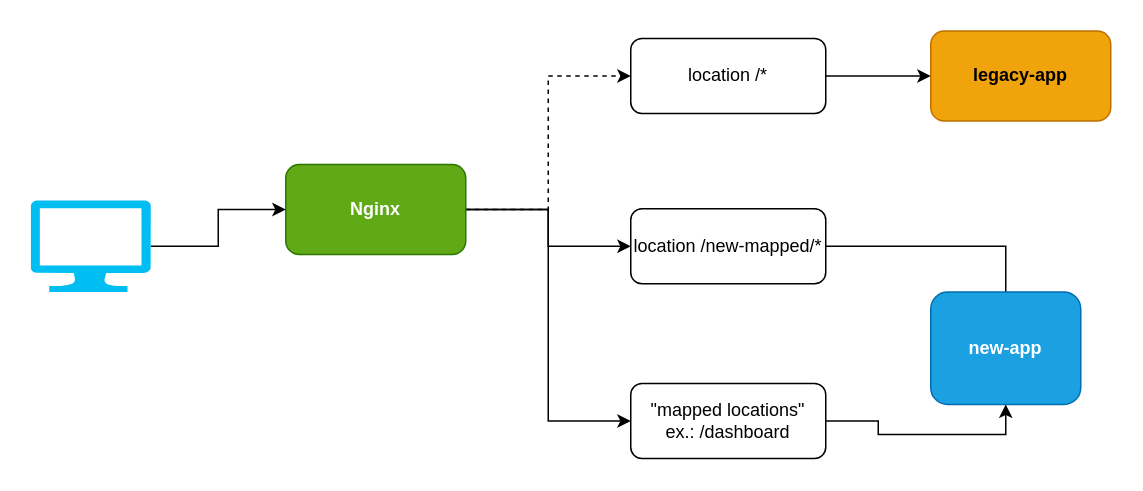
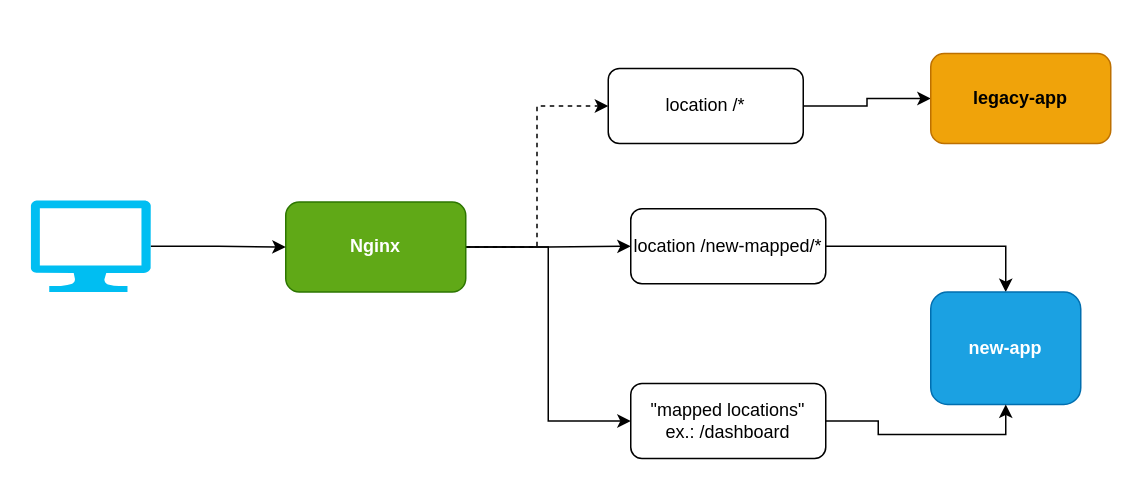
(728, 76) -> (706, 106)
(1021, 76) -> (1021, 98)
(376, 209) -> (376, 247)
(1006, 284) -> (1006, 280)
